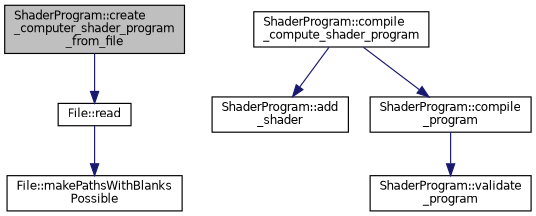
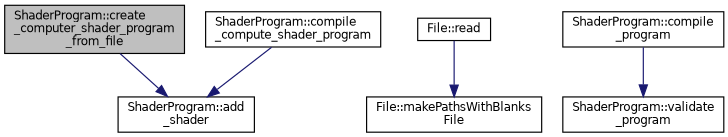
(391, 69) -> none
(95, 73) -> (139, 71)
(95, 193) -> (454, 115)
